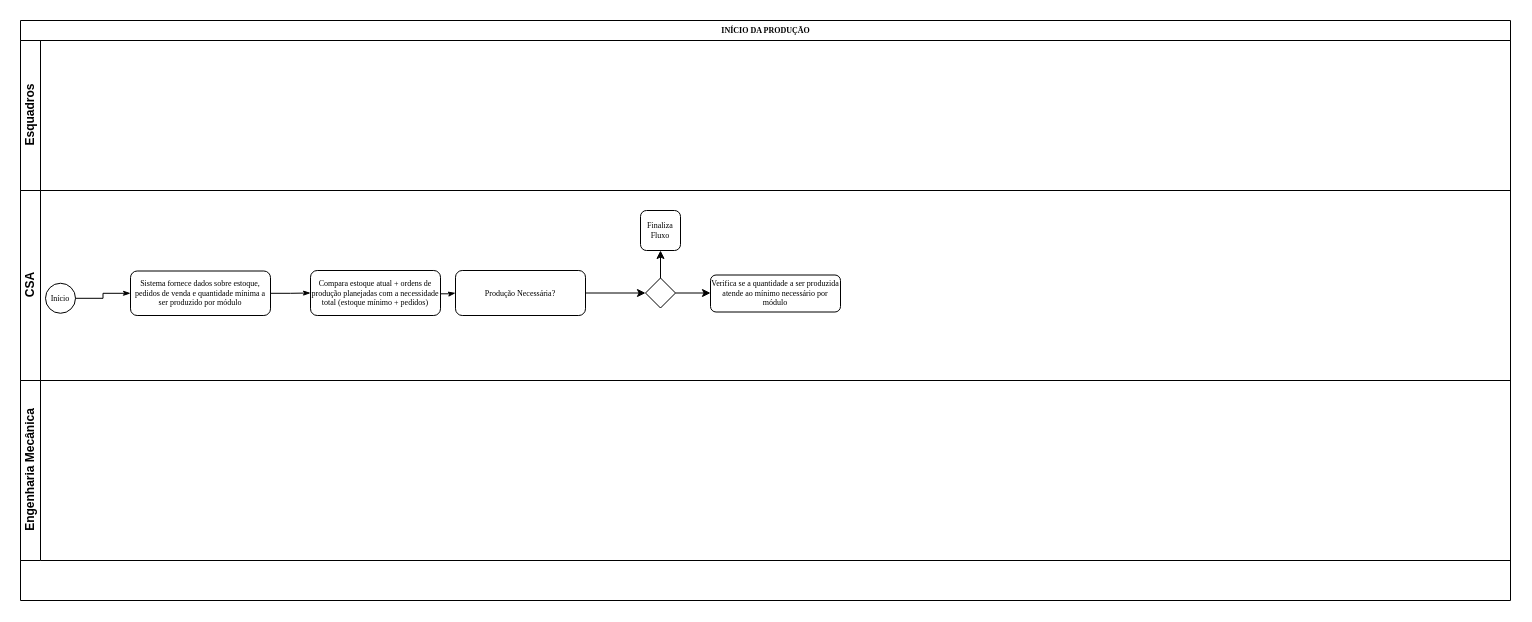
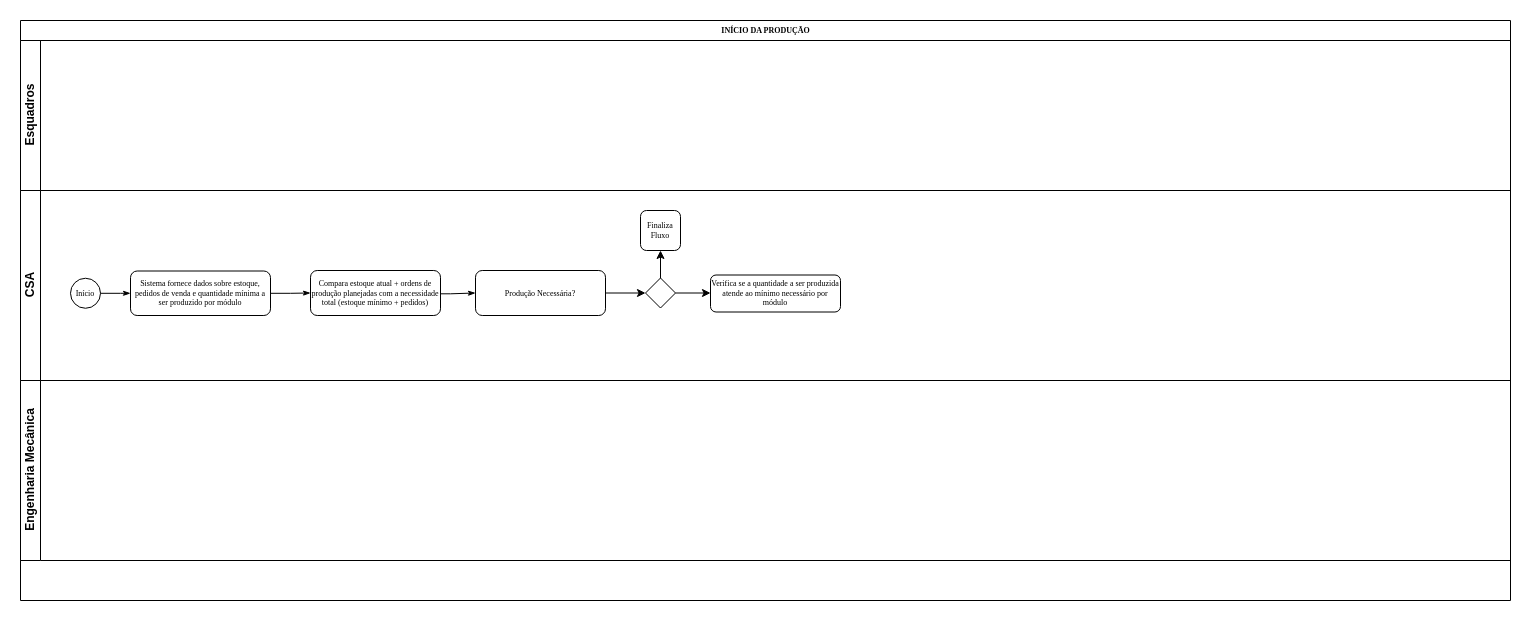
(521, 293) -> (541, 293)
(61, 298) -> (86, 293)
